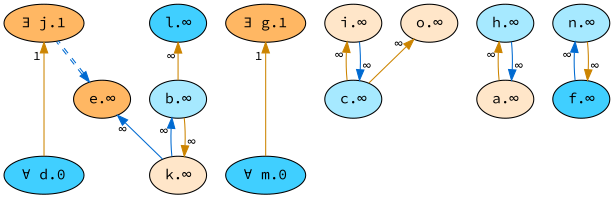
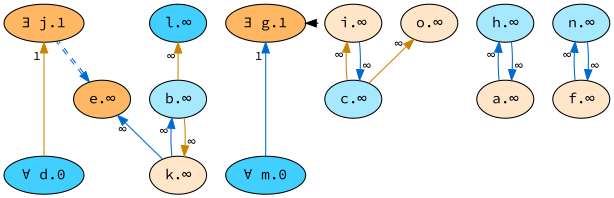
none -> (321, 23)
(588, 56) -> (588, 56)
(498, 66) -> (498, 66)
(581, 99) -> (581, 99)
(266, 105) -> (266, 105)
